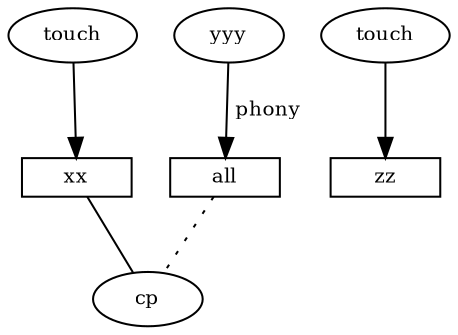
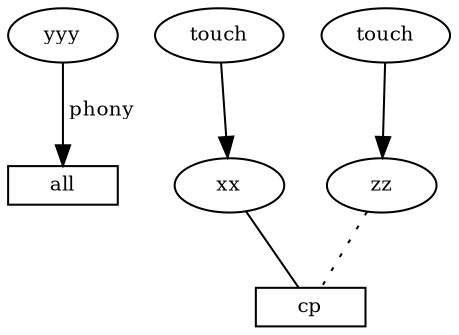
(77, 177) -> (229, 185)
(385, 177) -> (382, 185)
(189, 235) -> (344, 250)
(148, 299) -> (311, 307)
